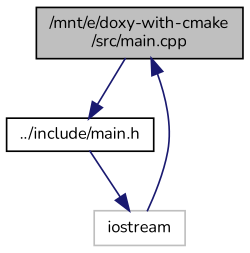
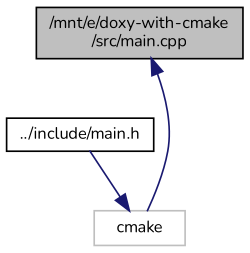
(112, 81) -> none
(140, 228) -> (140, 228)
